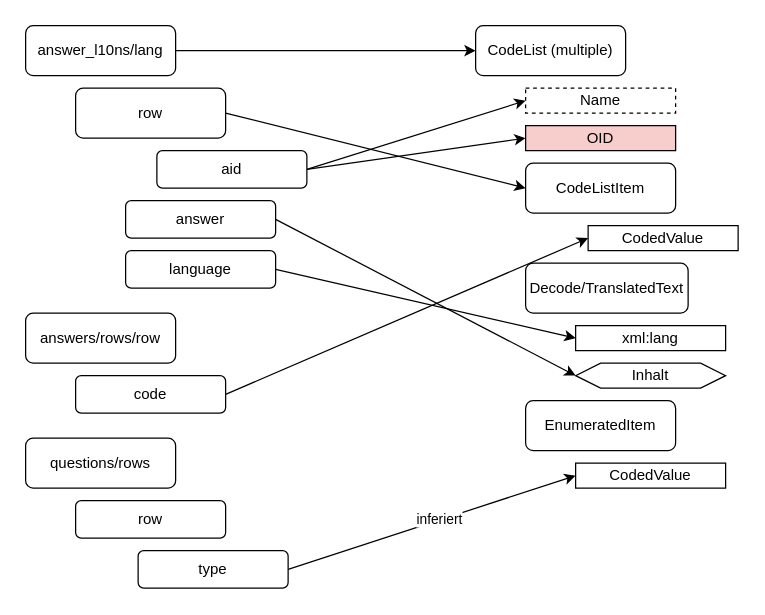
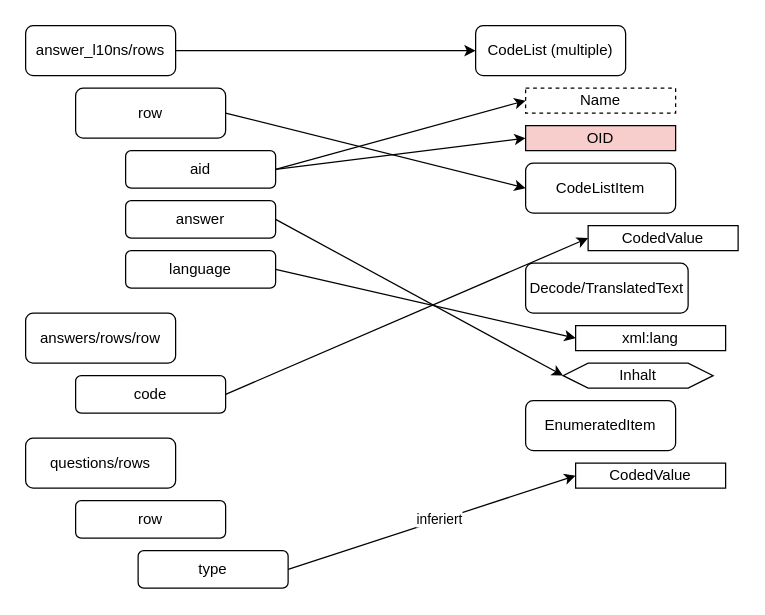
(101, 51) -> (101, 51)
(232, 169) -> (201, 169)
(651, 376) -> (638, 376)
